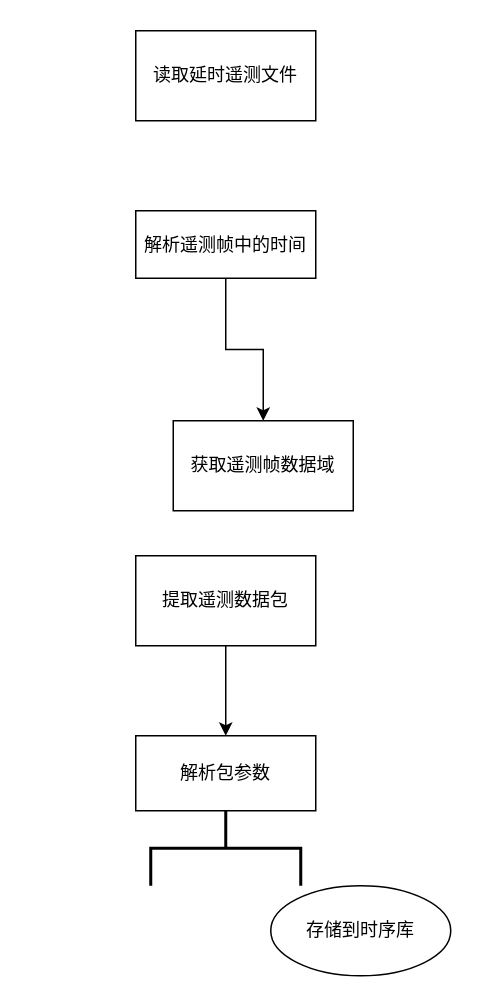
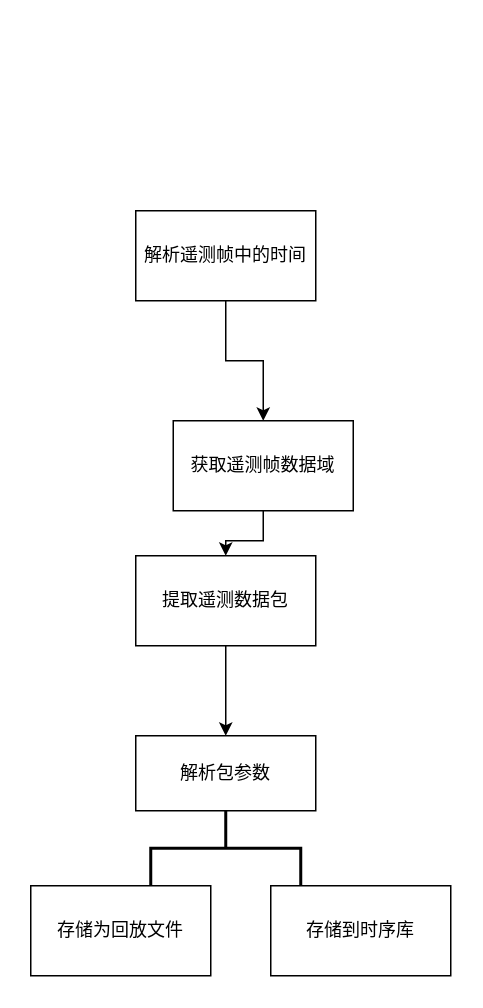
(226, 76) -> none
(226, 245) -> (226, 256)
none -> (257, 541)
none -> (121, 931)
(361, 931) -> (361, 931)
